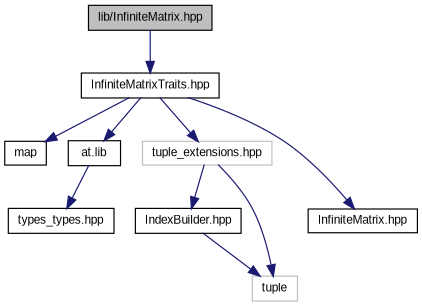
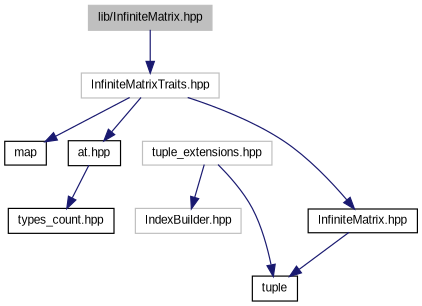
(150, 18) -> (150, 18)
(150, 86) -> (150, 86)
(175, 115) -> none
(94, 153) -> (94, 153)
(61, 221) -> (61, 221)
(188, 221) -> (188, 221)
(227, 251) -> (324, 251)
(275, 289) -> (275, 289)
